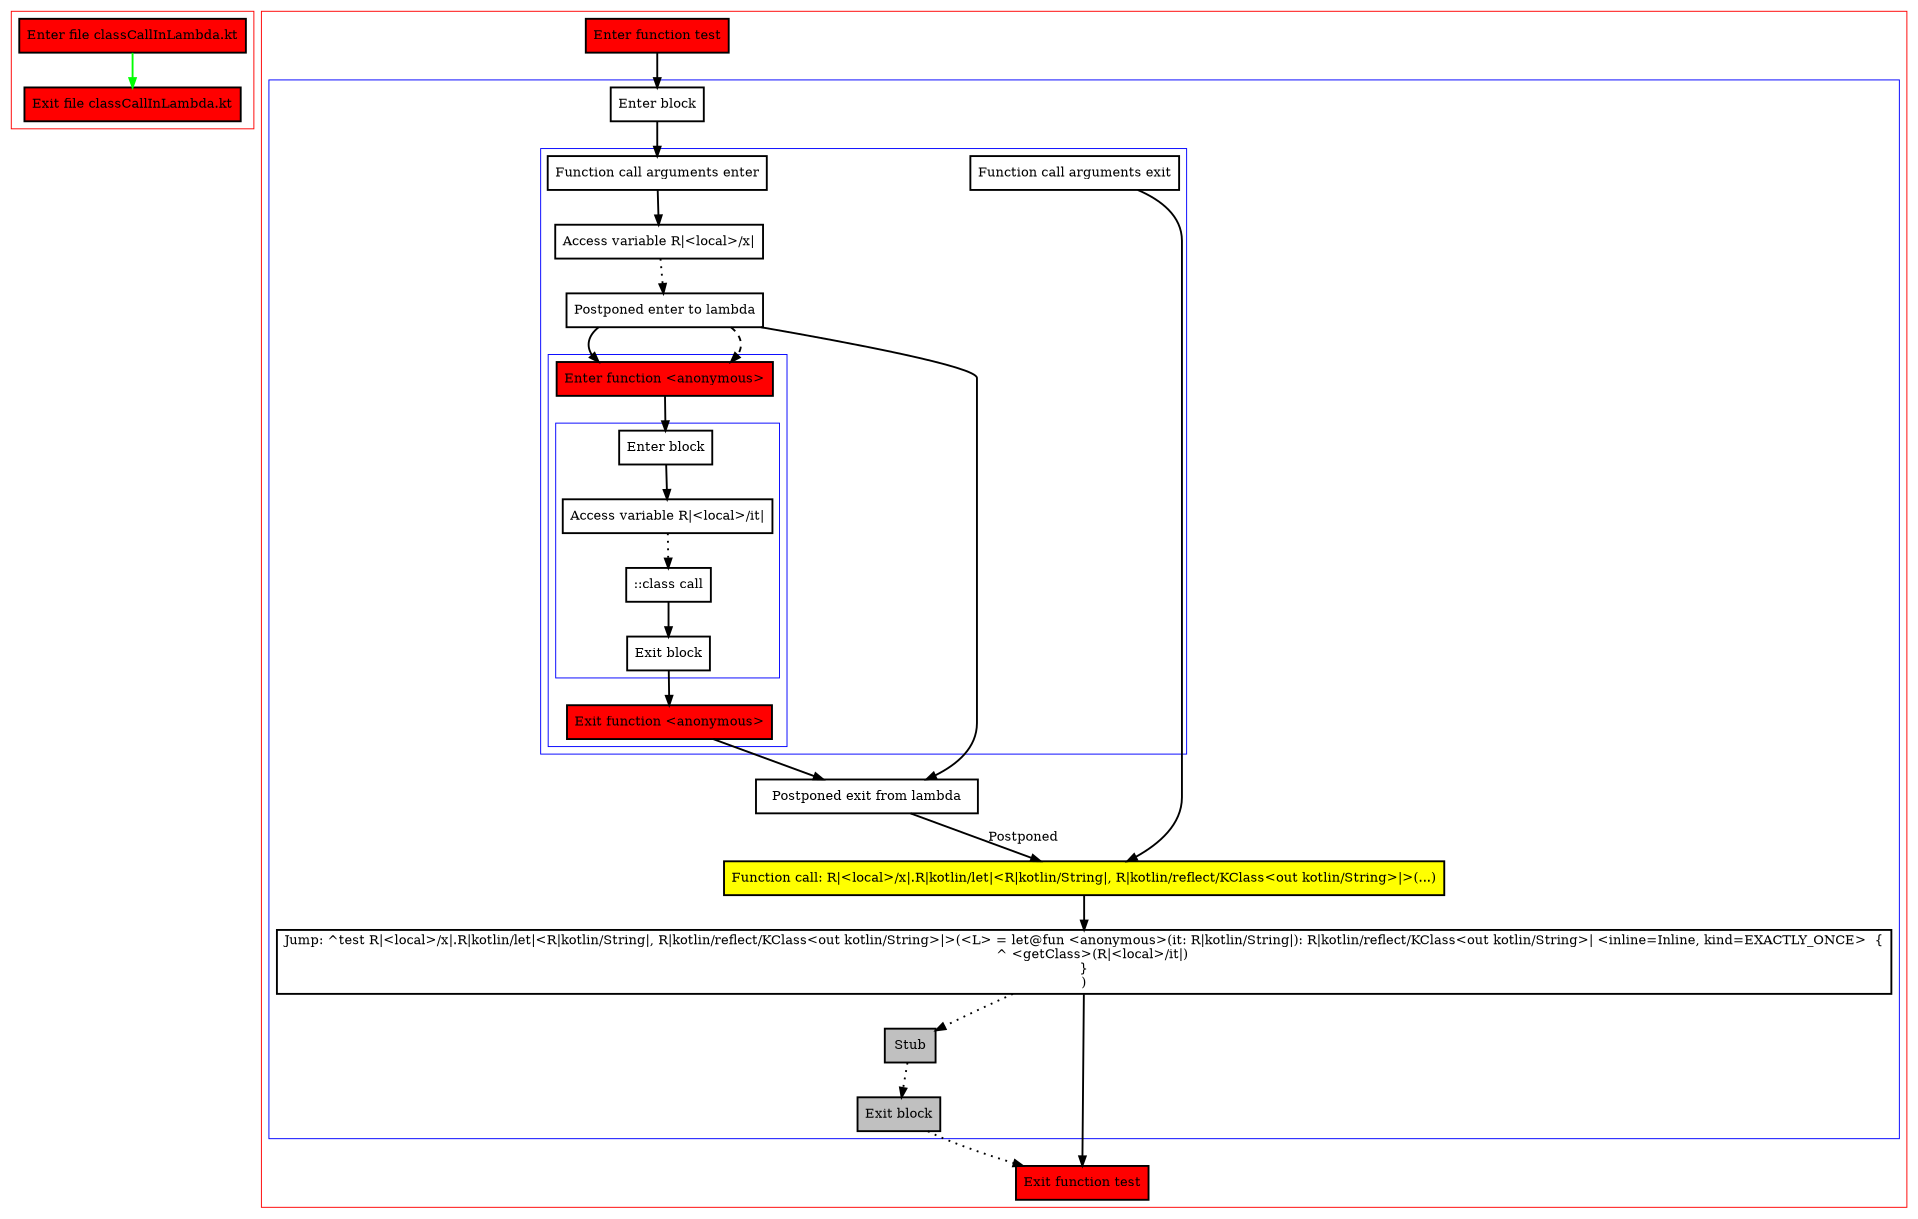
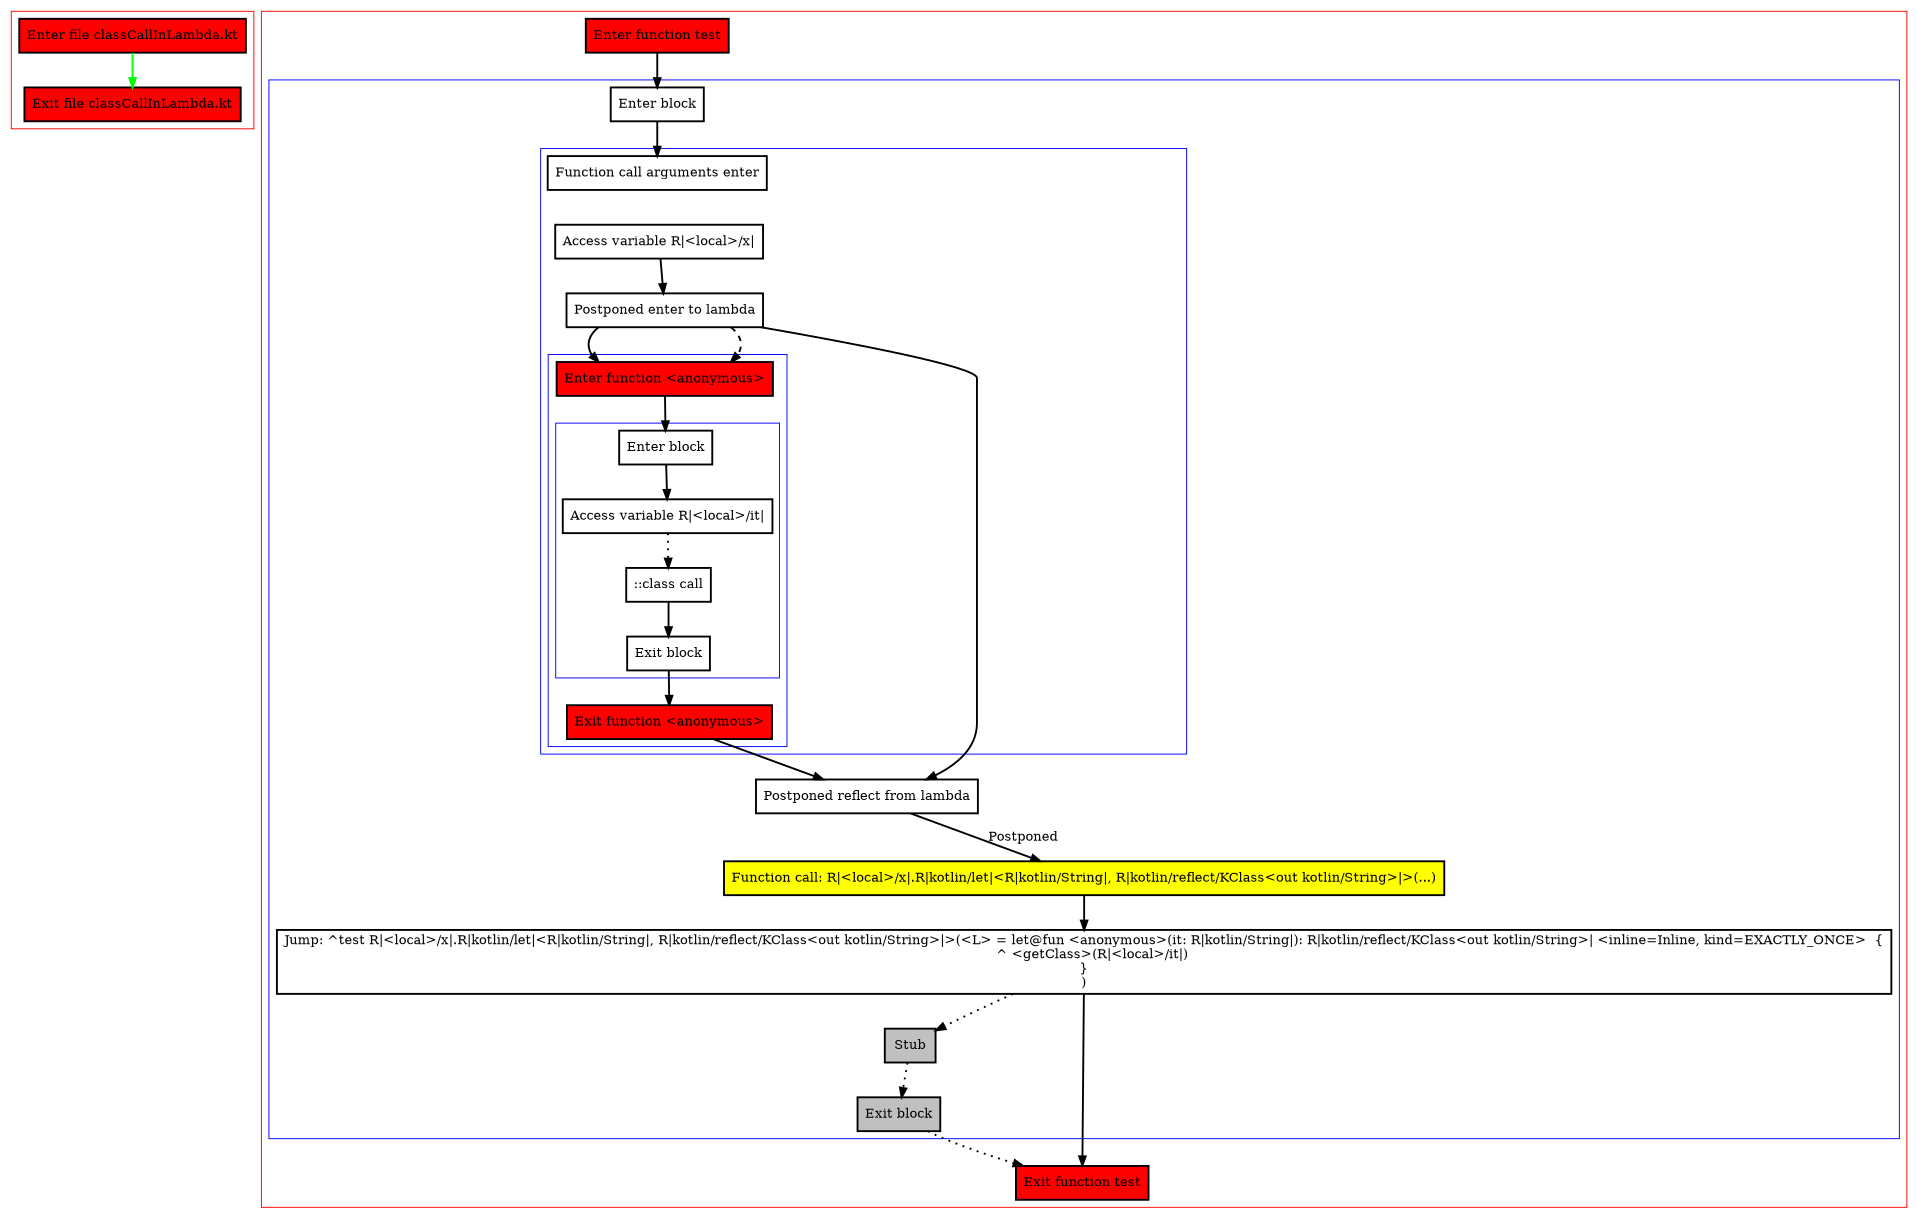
(1075, 173) -> none
(658, 203) -> none
(662, 271) -> (662, 271)
(867, 796) -> (867, 796)
